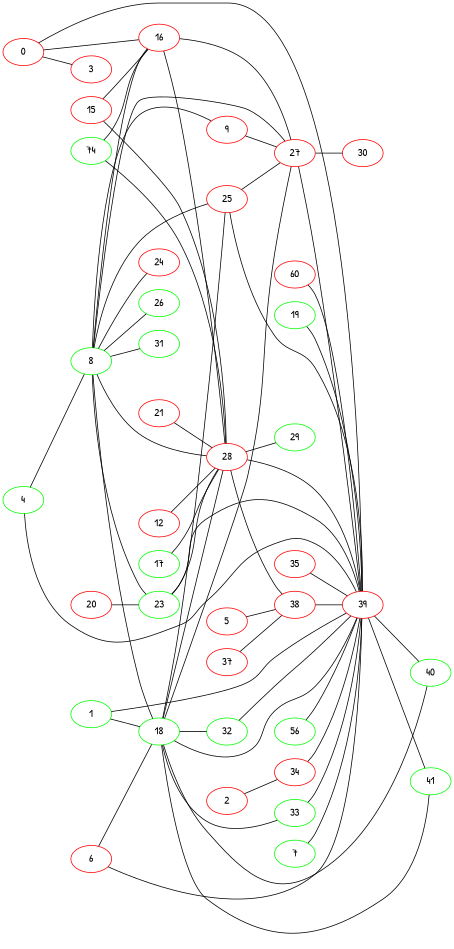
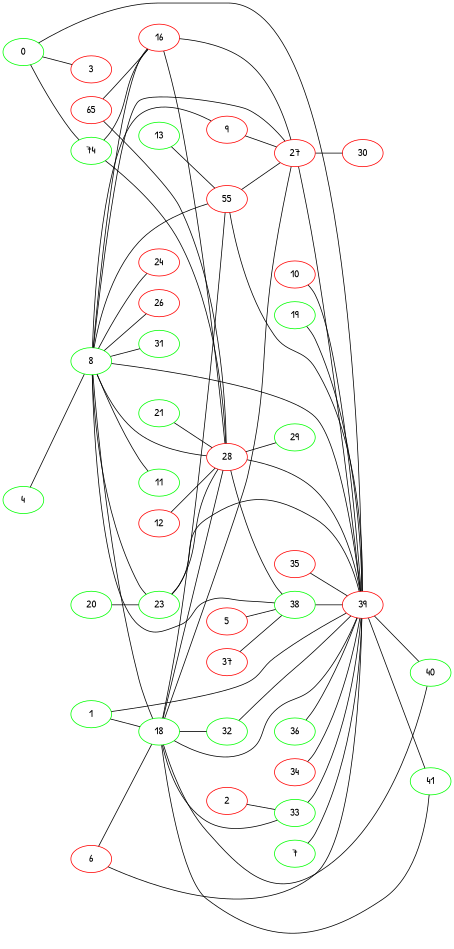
(91, 45) -> (53, 104)
(23, 52) -> (23, 52)
(91, 110) -> (91, 110)
none -> (159, 136)
(227, 199) -> (227, 199)
(295, 275) -> (295, 275)
(159, 303) -> (159, 303)
(159, 413) -> (159, 413)
none -> (159, 483)
none -> (108, 547)
(159, 564) -> none
(91, 605) -> (91, 605)
(295, 605) -> (295, 605)
(166, 630) -> (303, 408)
(295, 732) -> (295, 732)
(261, 787) -> (261, 807)
